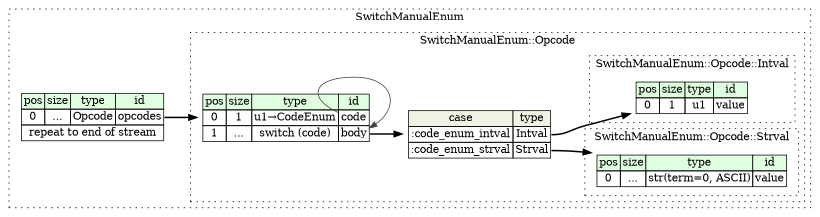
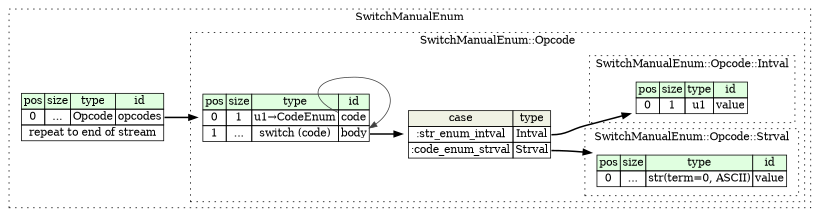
(461, 134) -> (461, 134)
